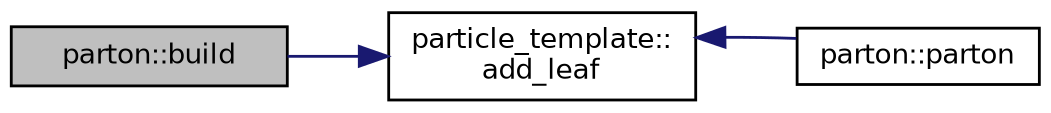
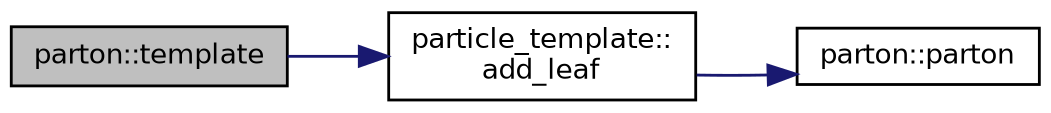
(761, 38) -> (732, 75)
(149, 56) -> (149, 56)
